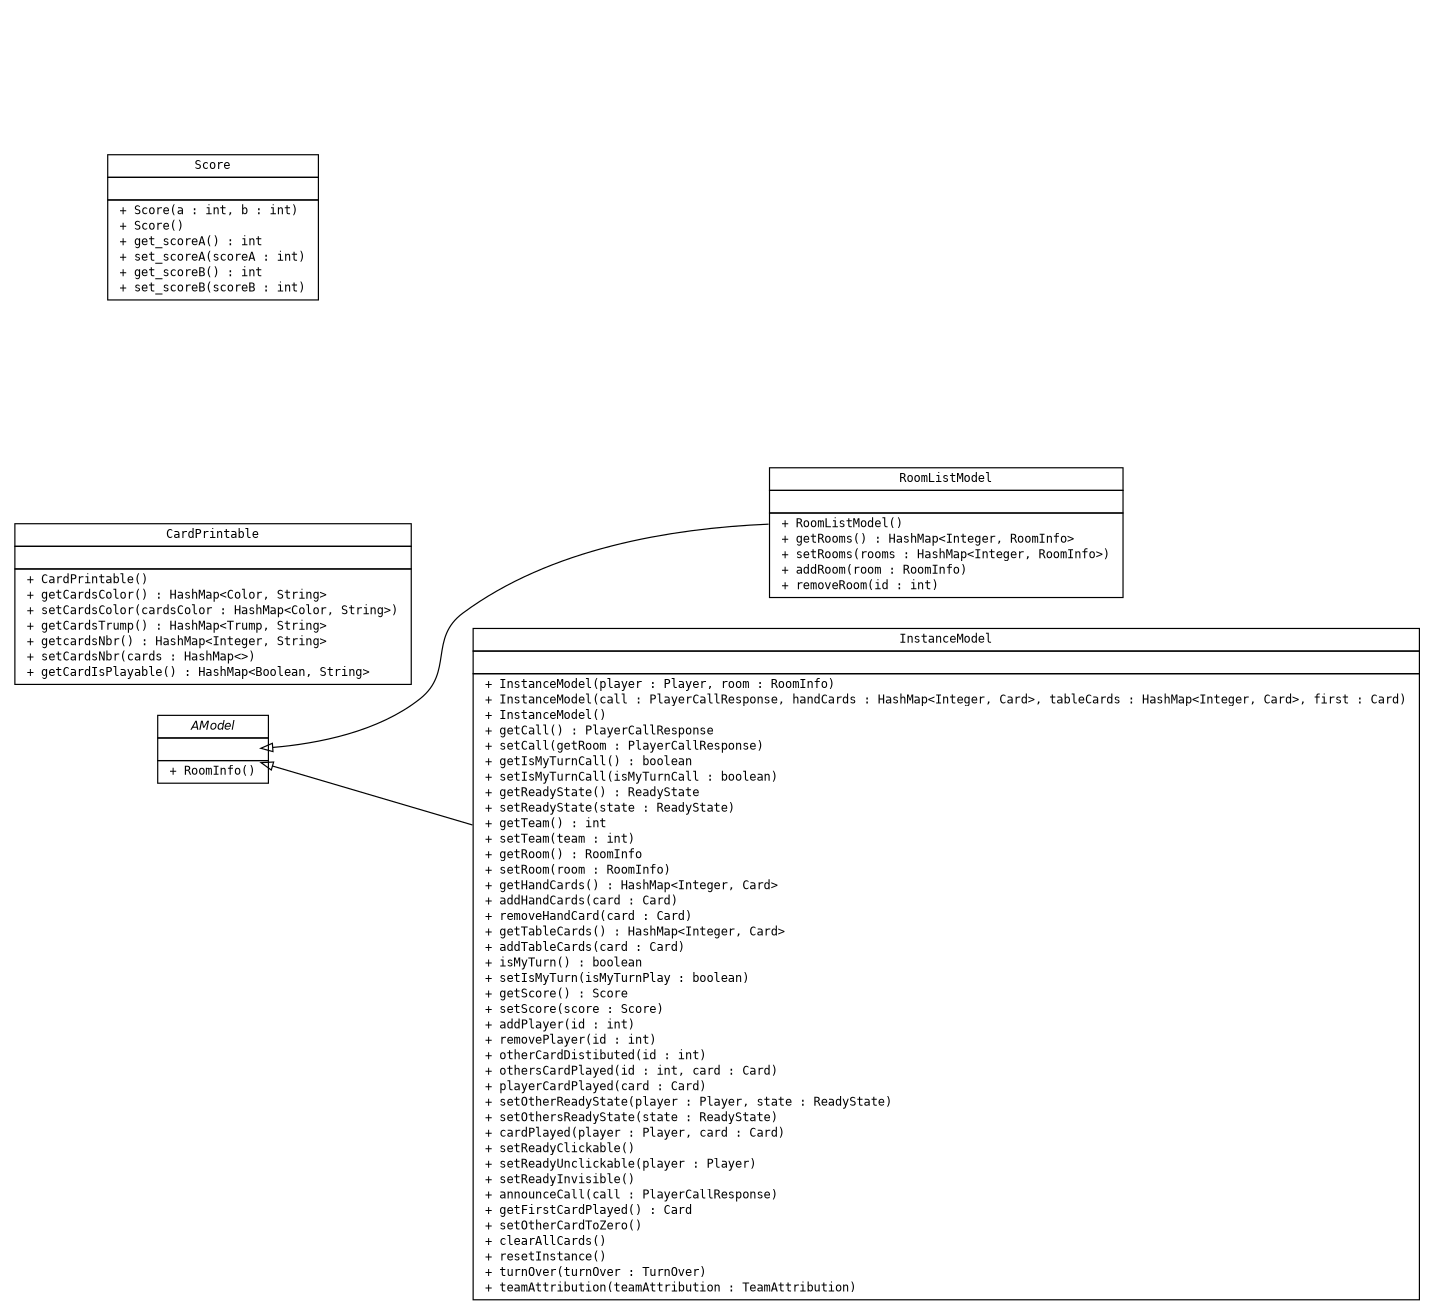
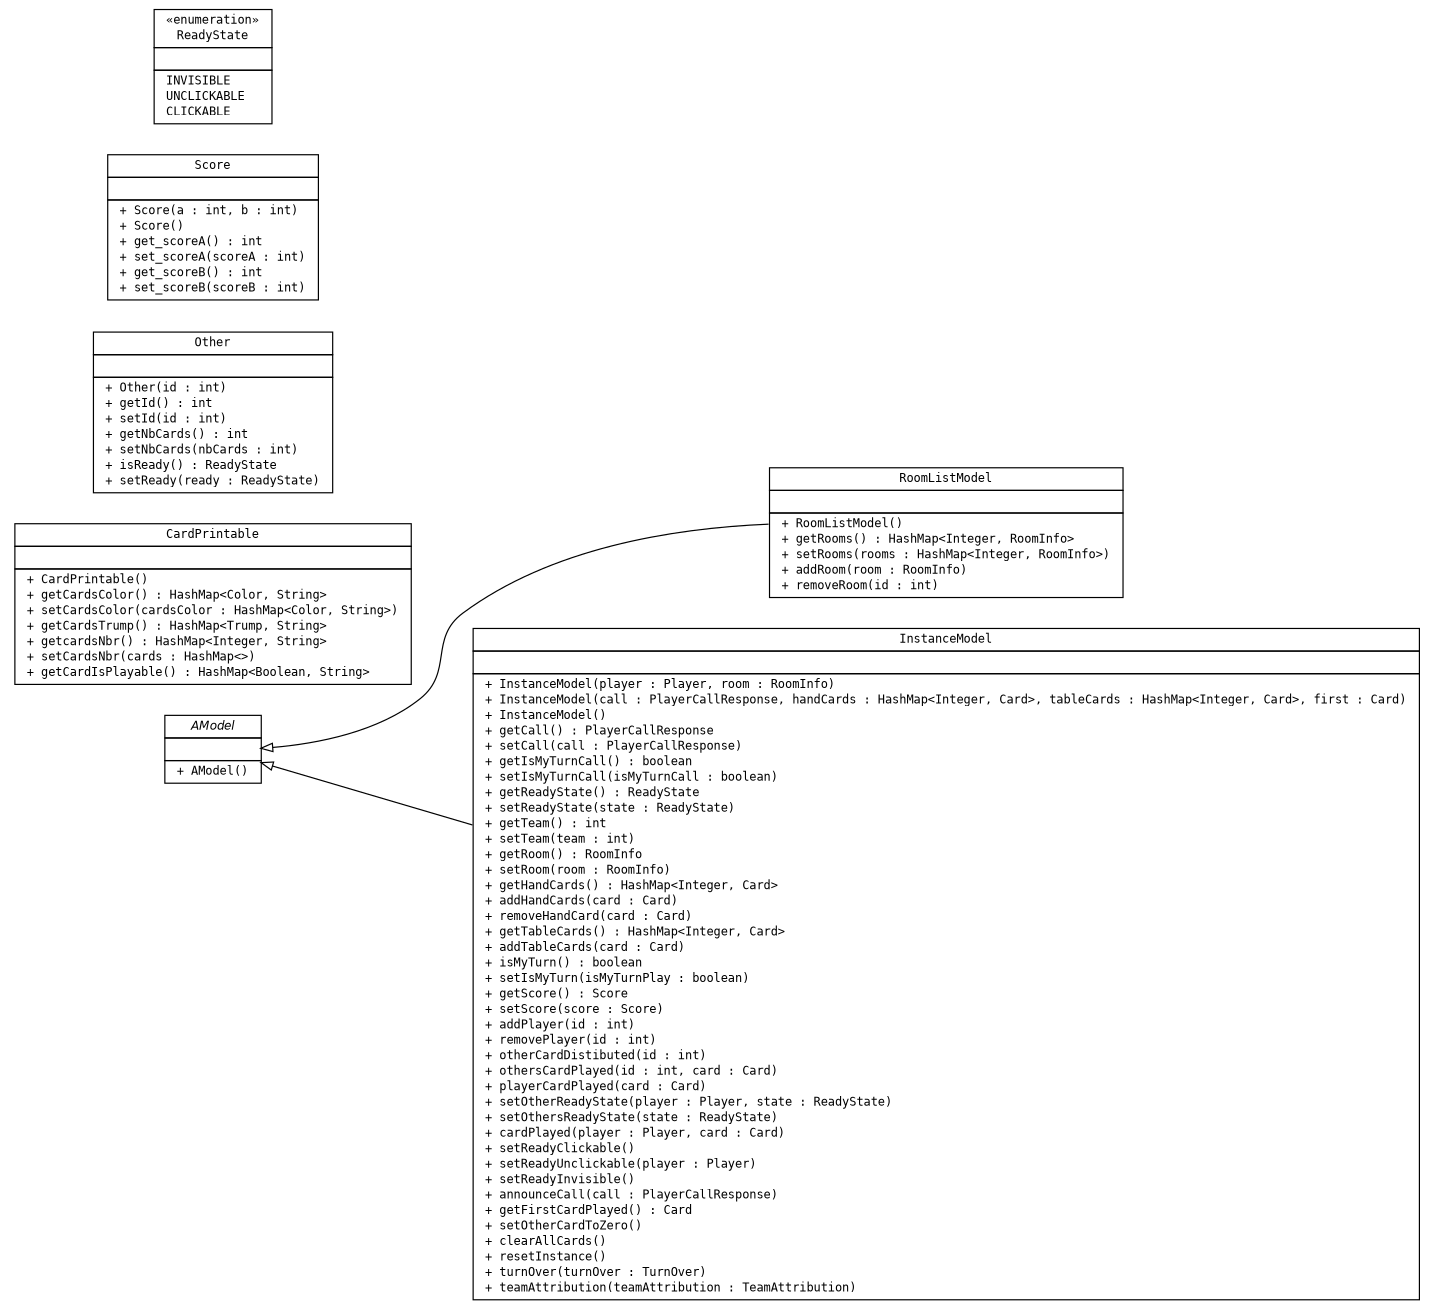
none -> (212, 67)
none -> (212, 412)
(625, 746) -> (614, 746)
(213, 771) -> (213, 771)
